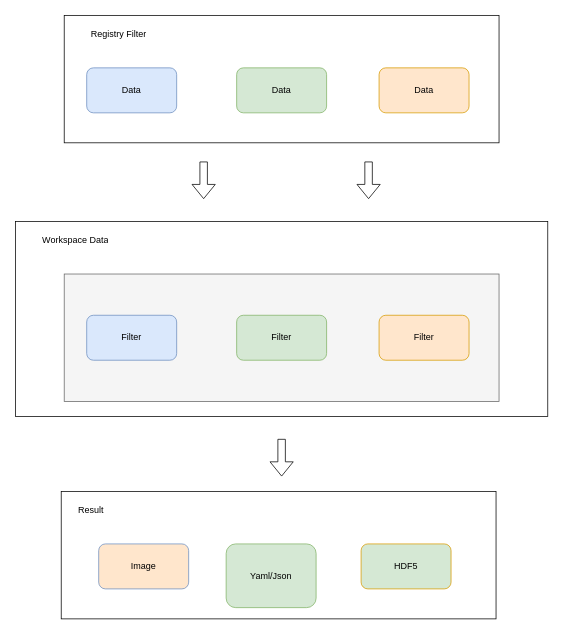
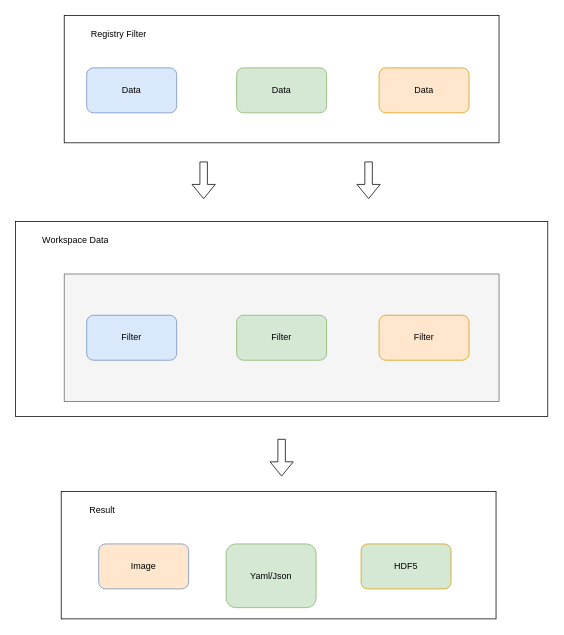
(91, 510) -> (102, 510)
